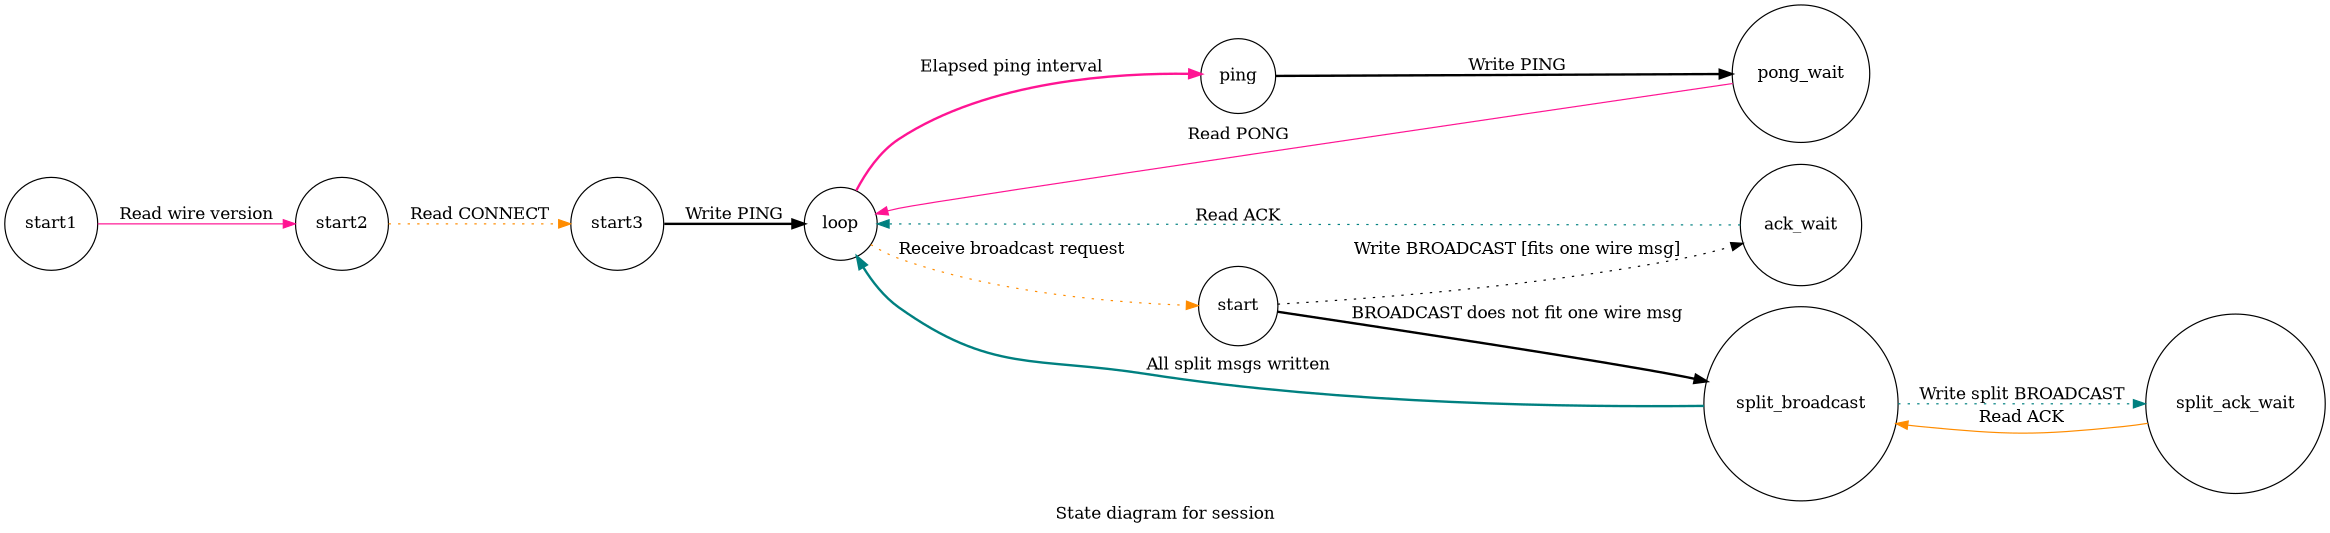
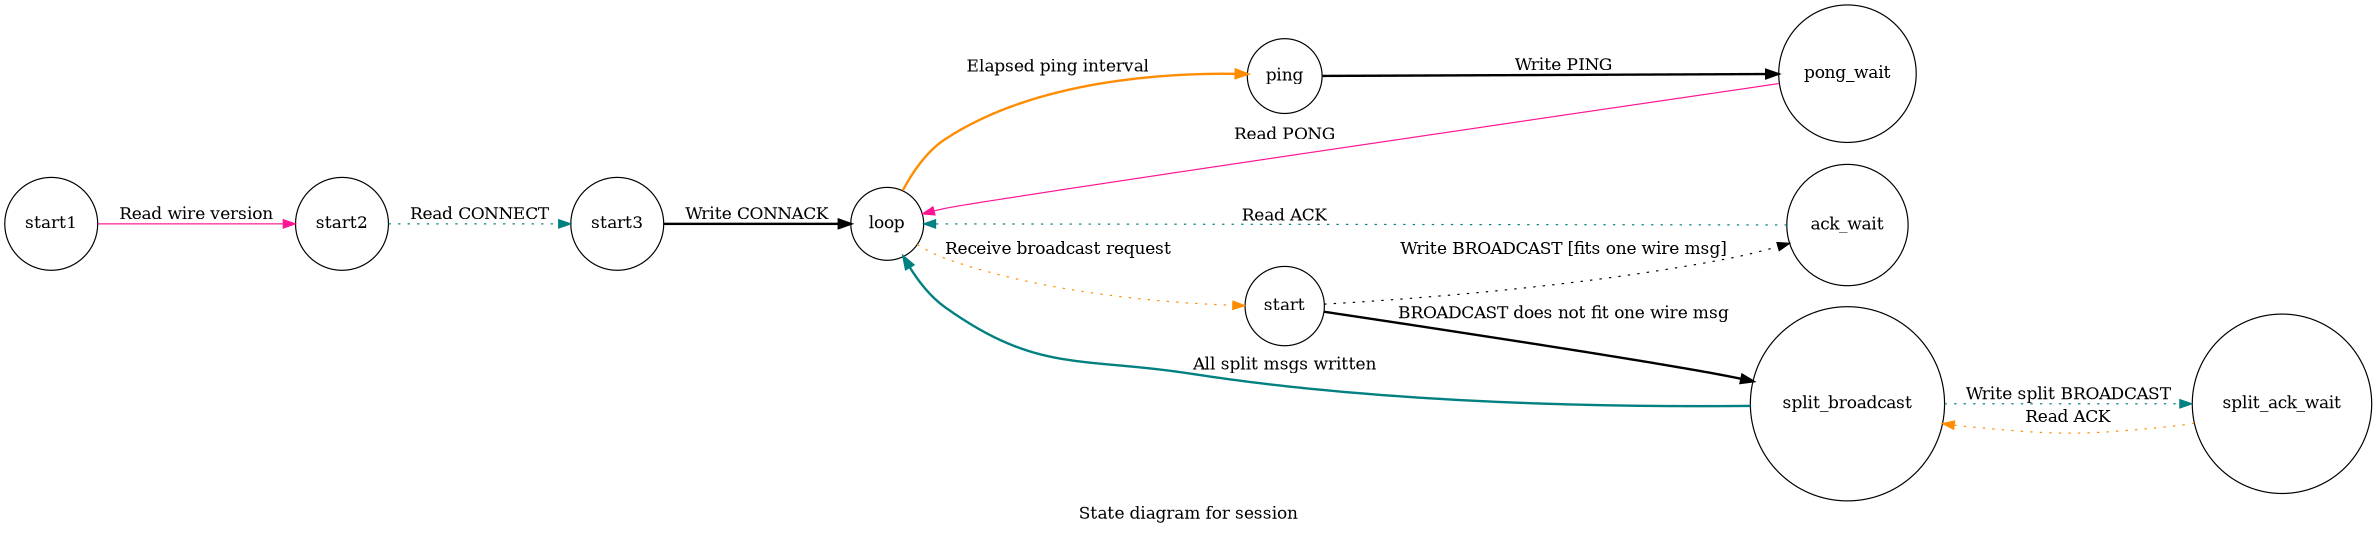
(1006, 94) -> (1053, 94)
(734, 215) -> (757, 215)
(474, 224) -> (474, 224)
(2028, 433) -> (2074, 433)
